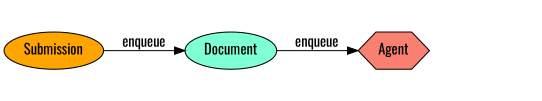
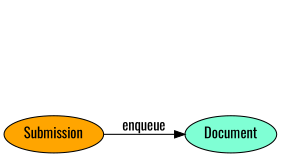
(394, 51) -> none
